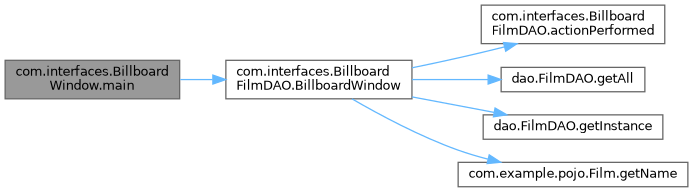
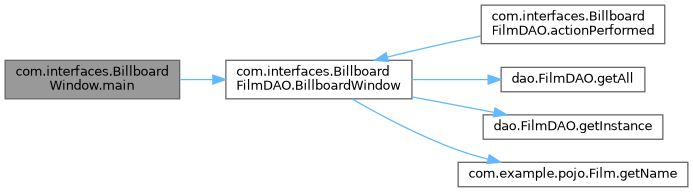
(458, 58) -> (434, 46)
